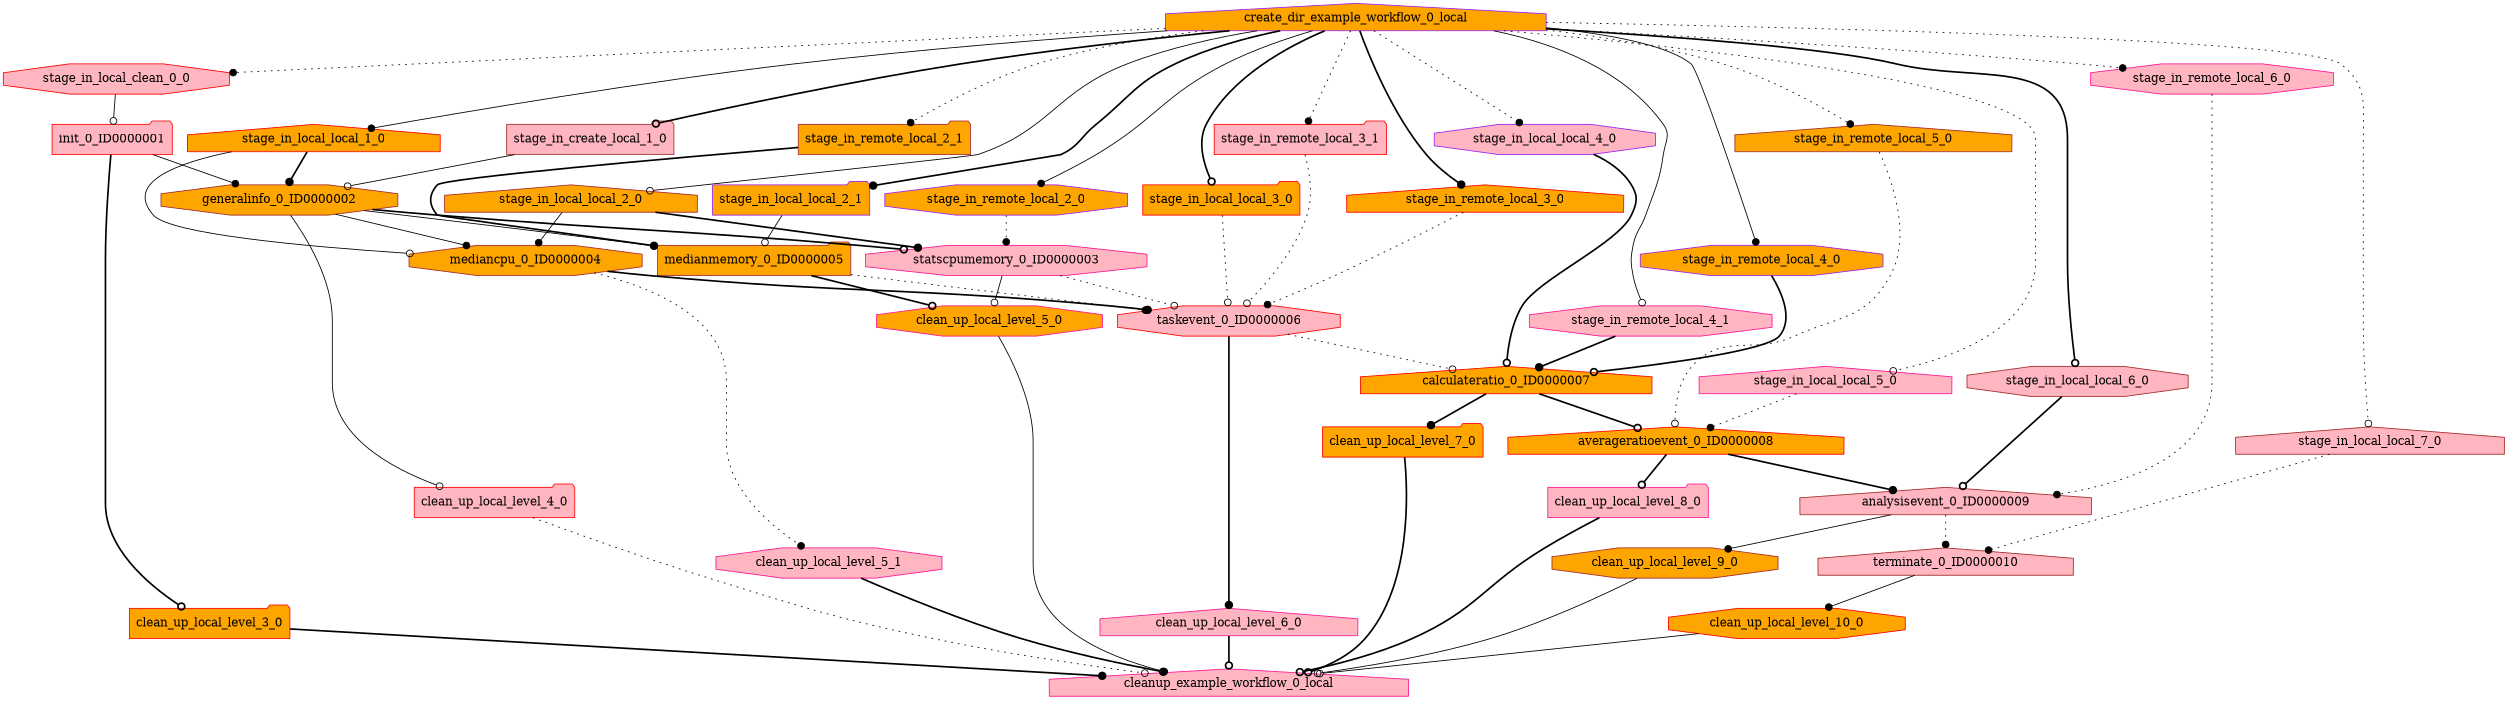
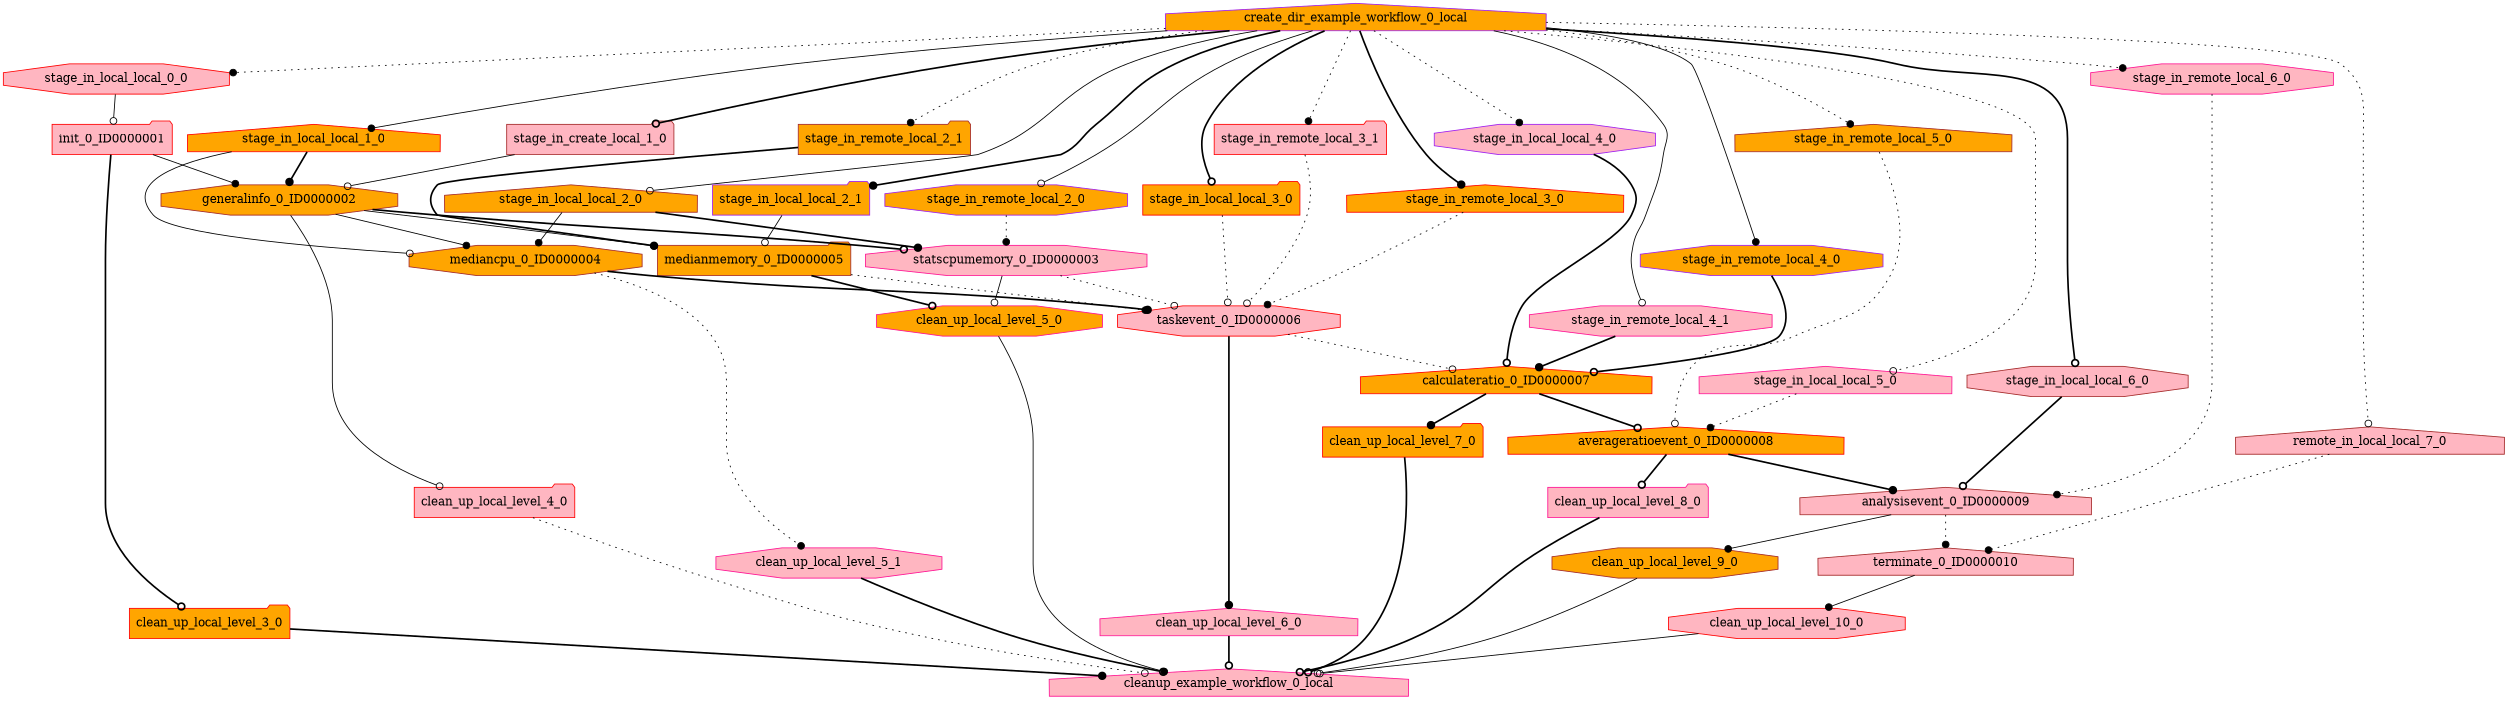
(116, 79) -> (116, 79)
(1173, 97) -> (1173, 97)
(2370, 442) -> (2370, 442)
(1787, 623) -> (1787, 623)
